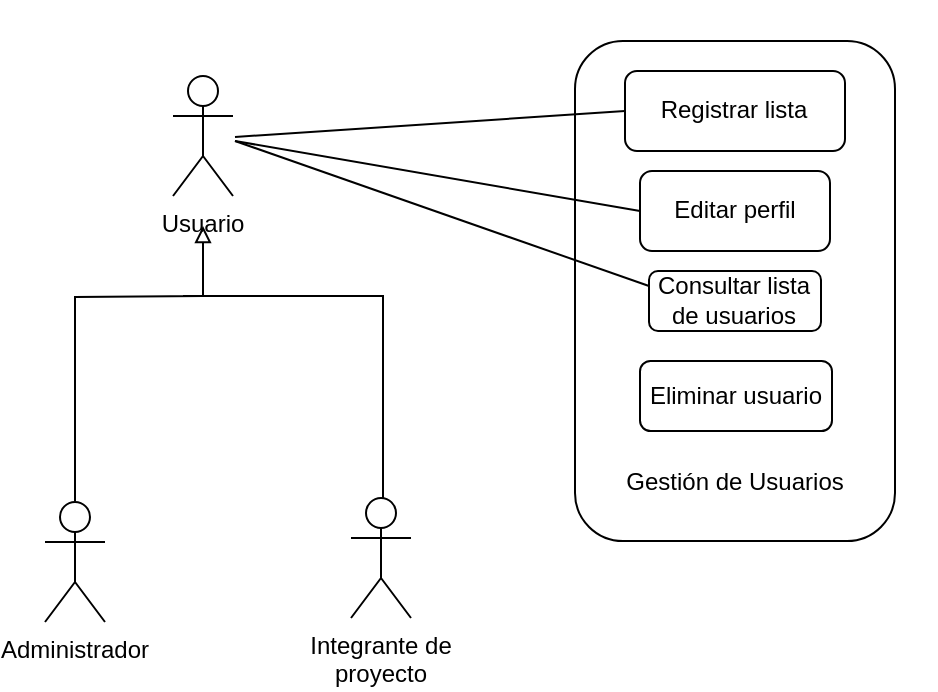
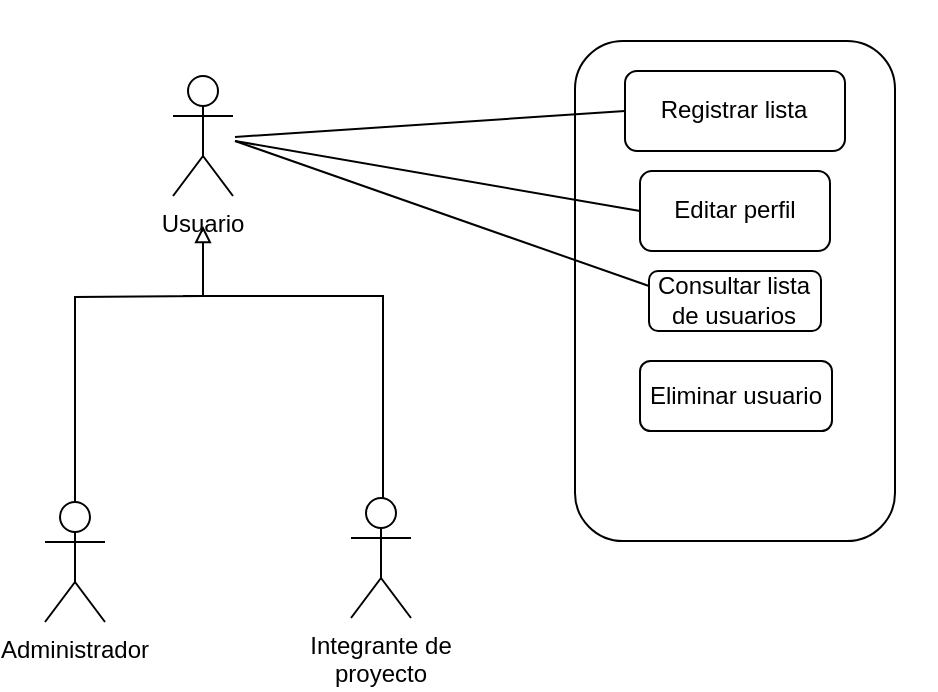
(735, 483) -> none
